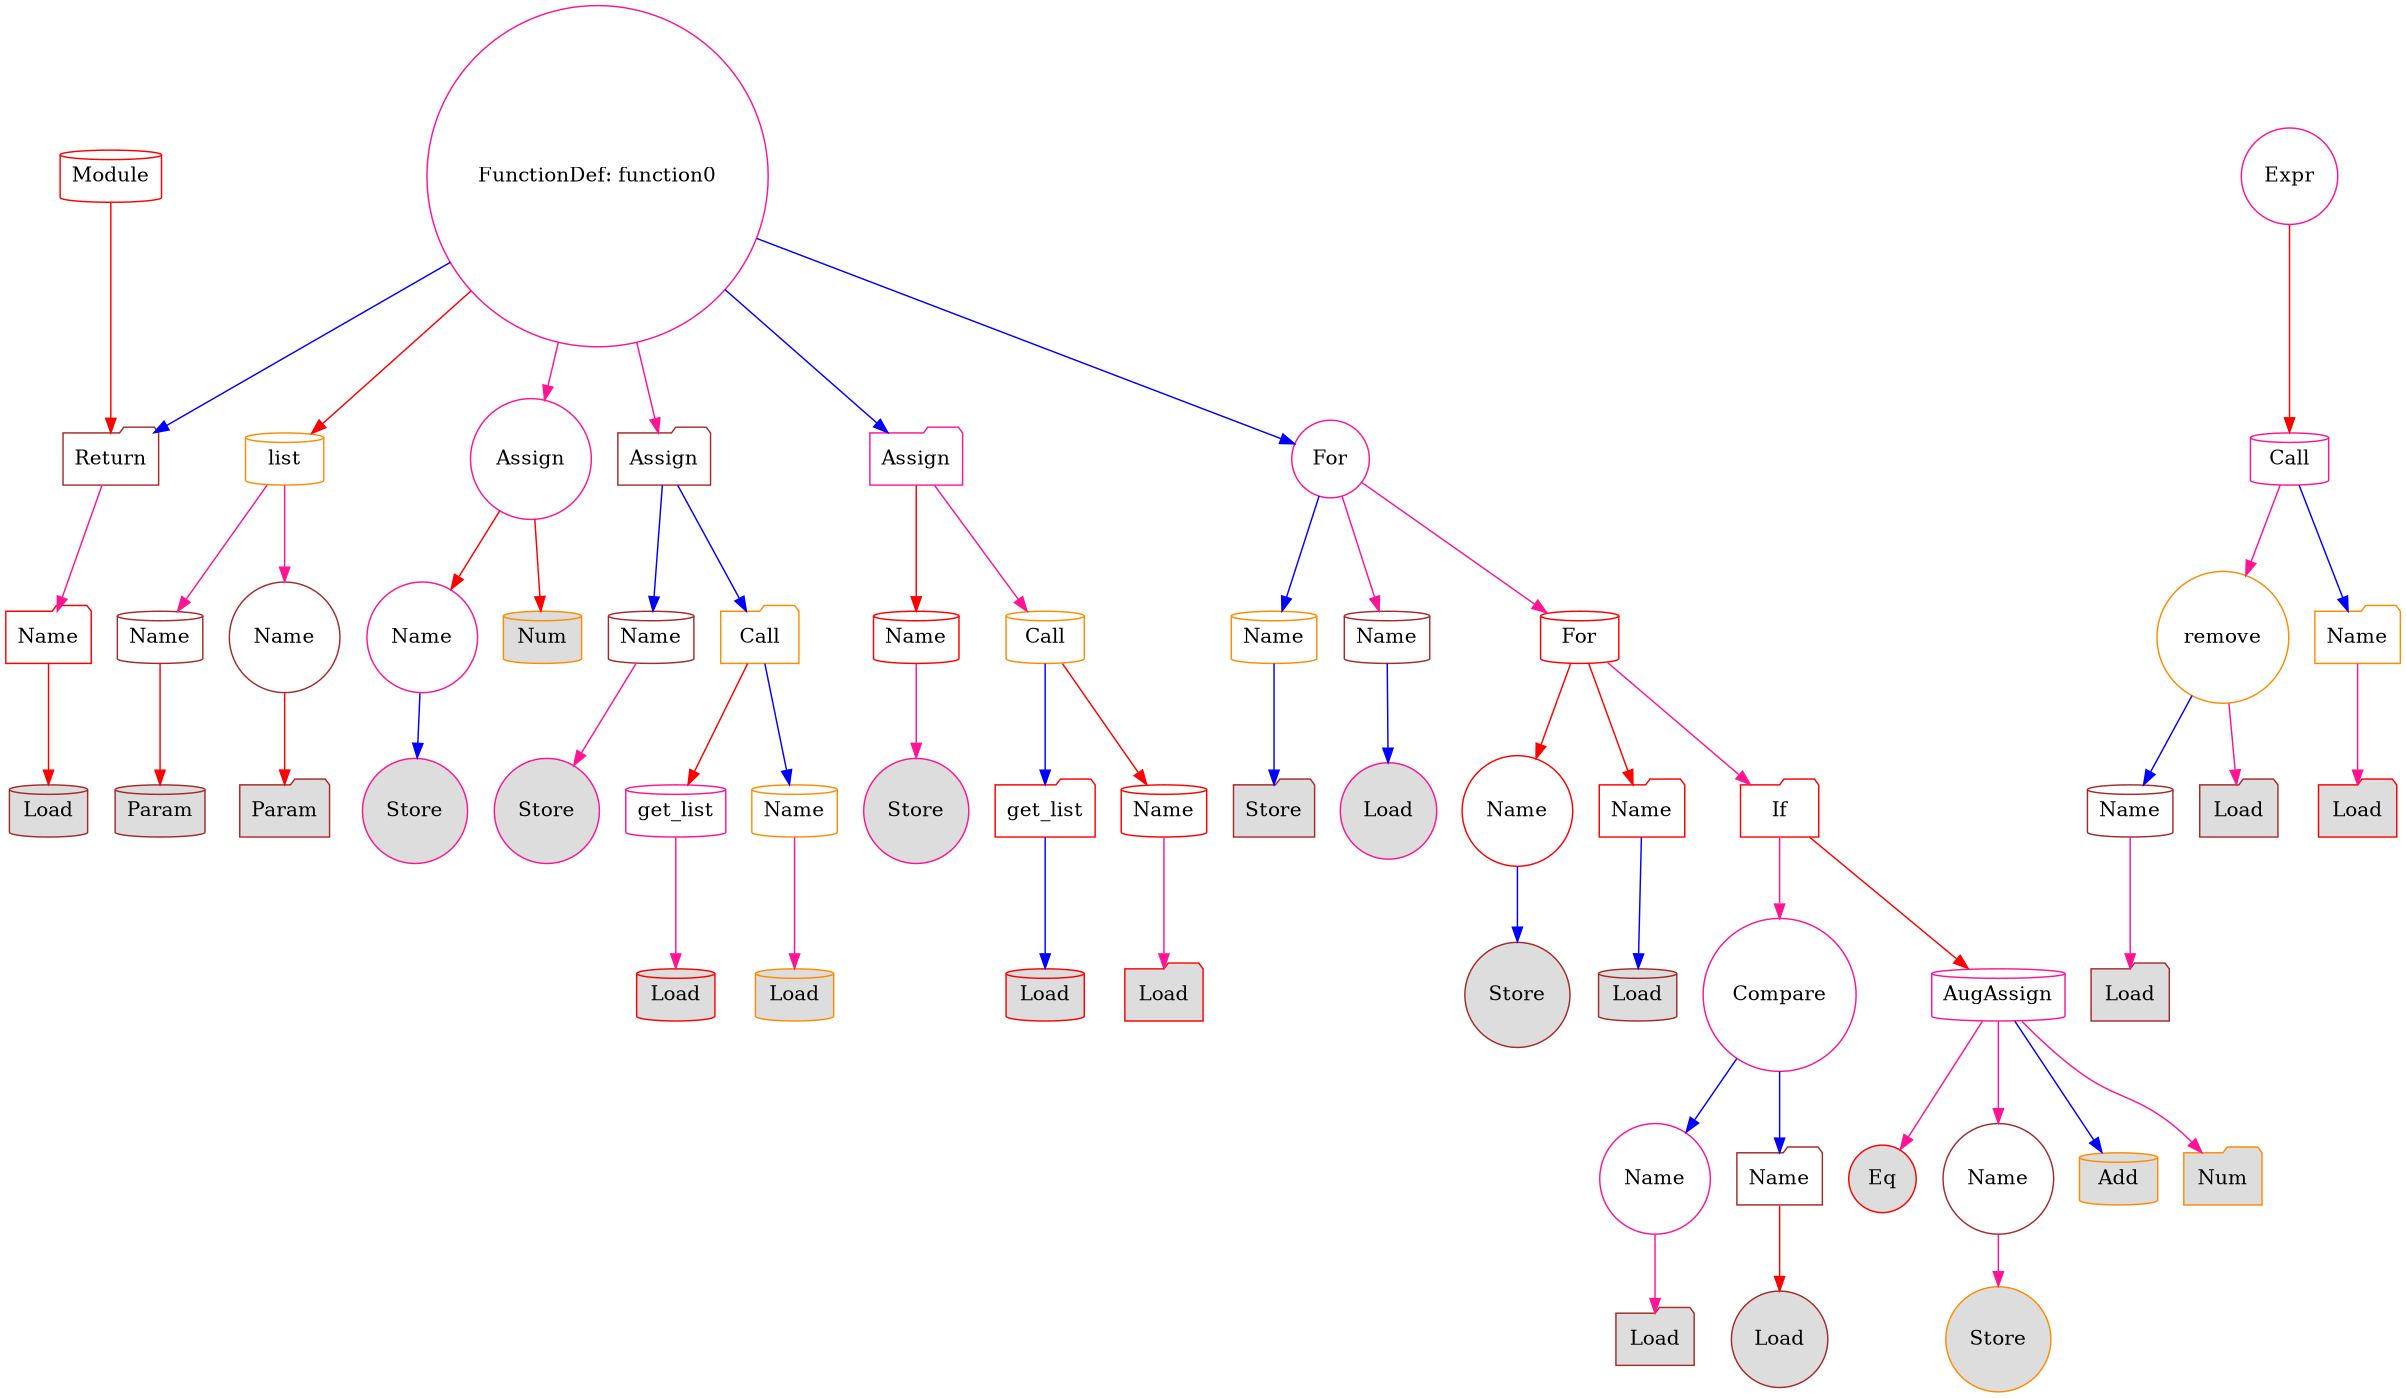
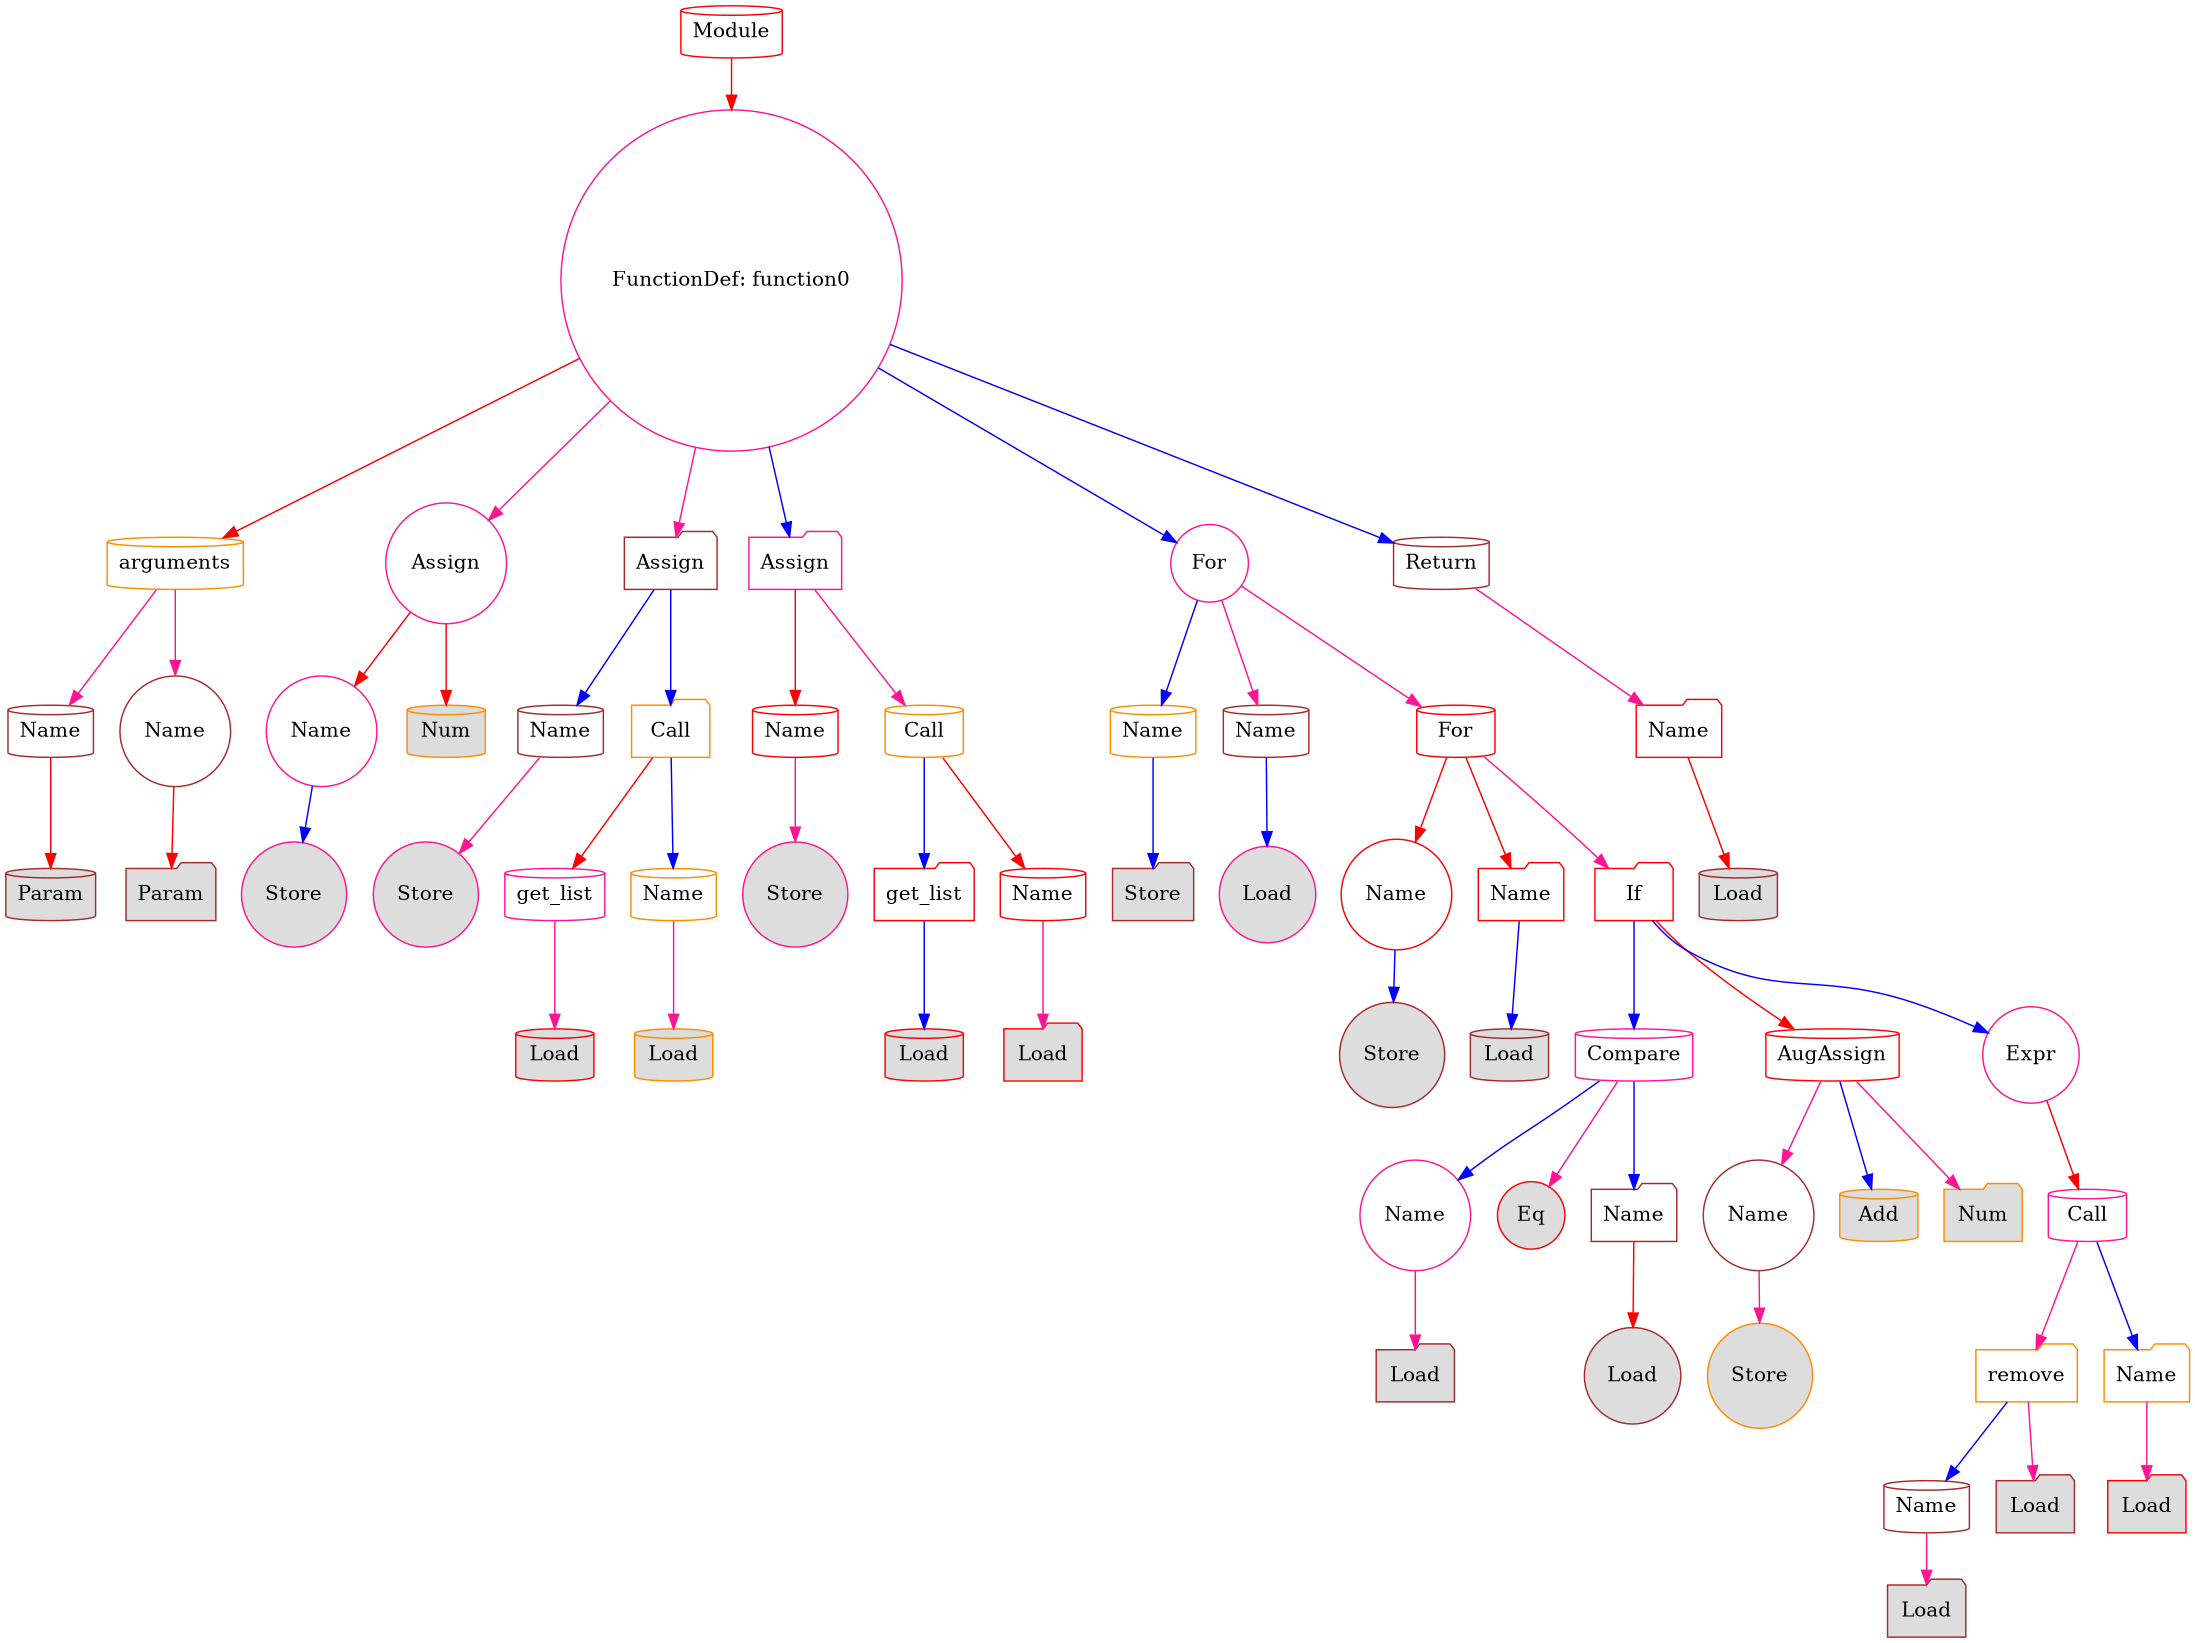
(111, 310) -> (732, 77)
(111, 459) -> (1441, 563)
(285, 459) -> (175, 563)
(2223, 637) -> (2027, 1376)
(1780, 870) -> (1634, 968)
none -> (1808, 984)
(1780, 995) -> (1634, 1055)
(1998, 995) -> (1832, 1055)
(1945, 1079) -> (1587, 1128)
